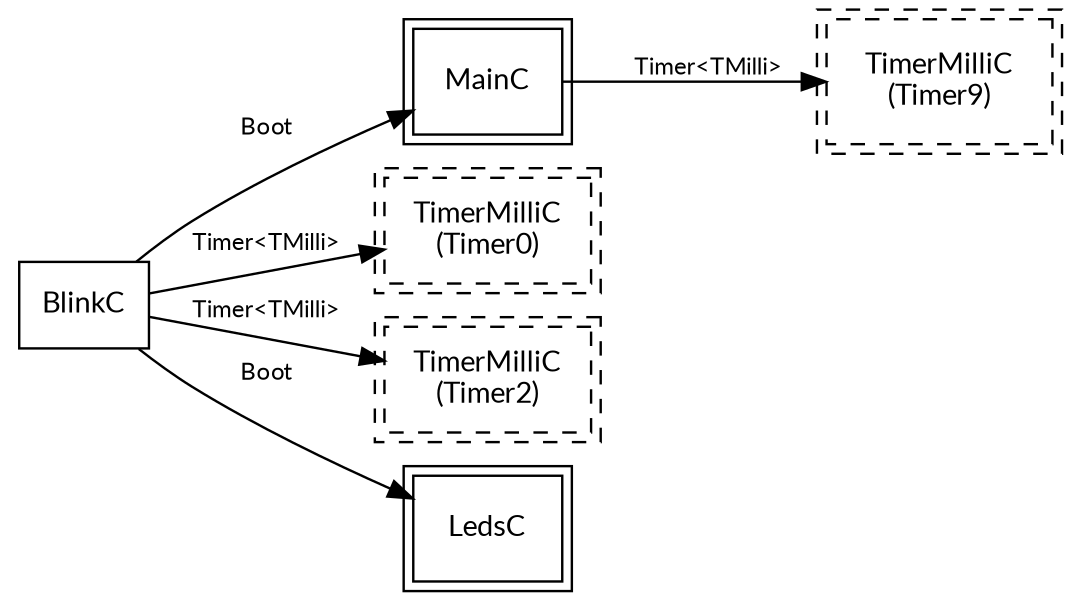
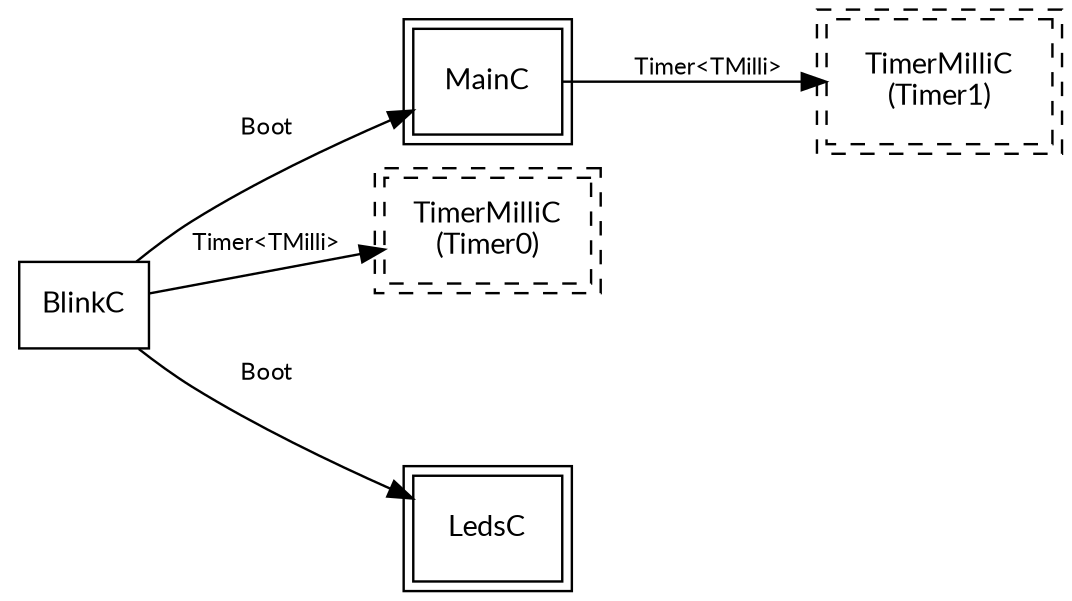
(939, 82) -> (939, 82)
(488, 380) -> none
